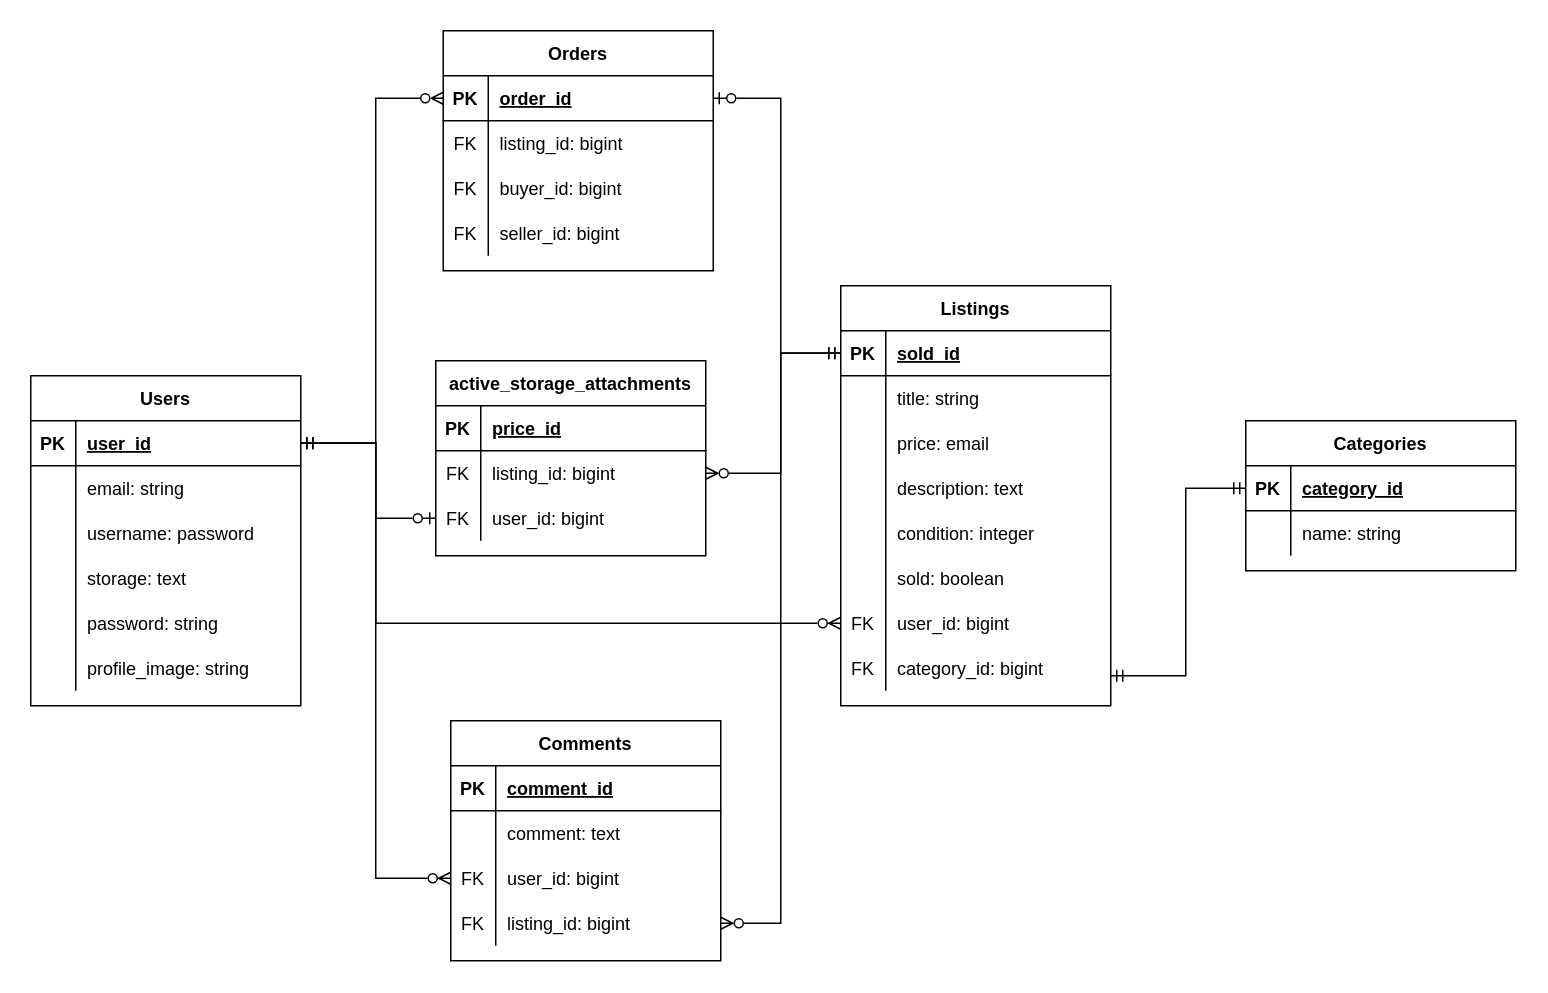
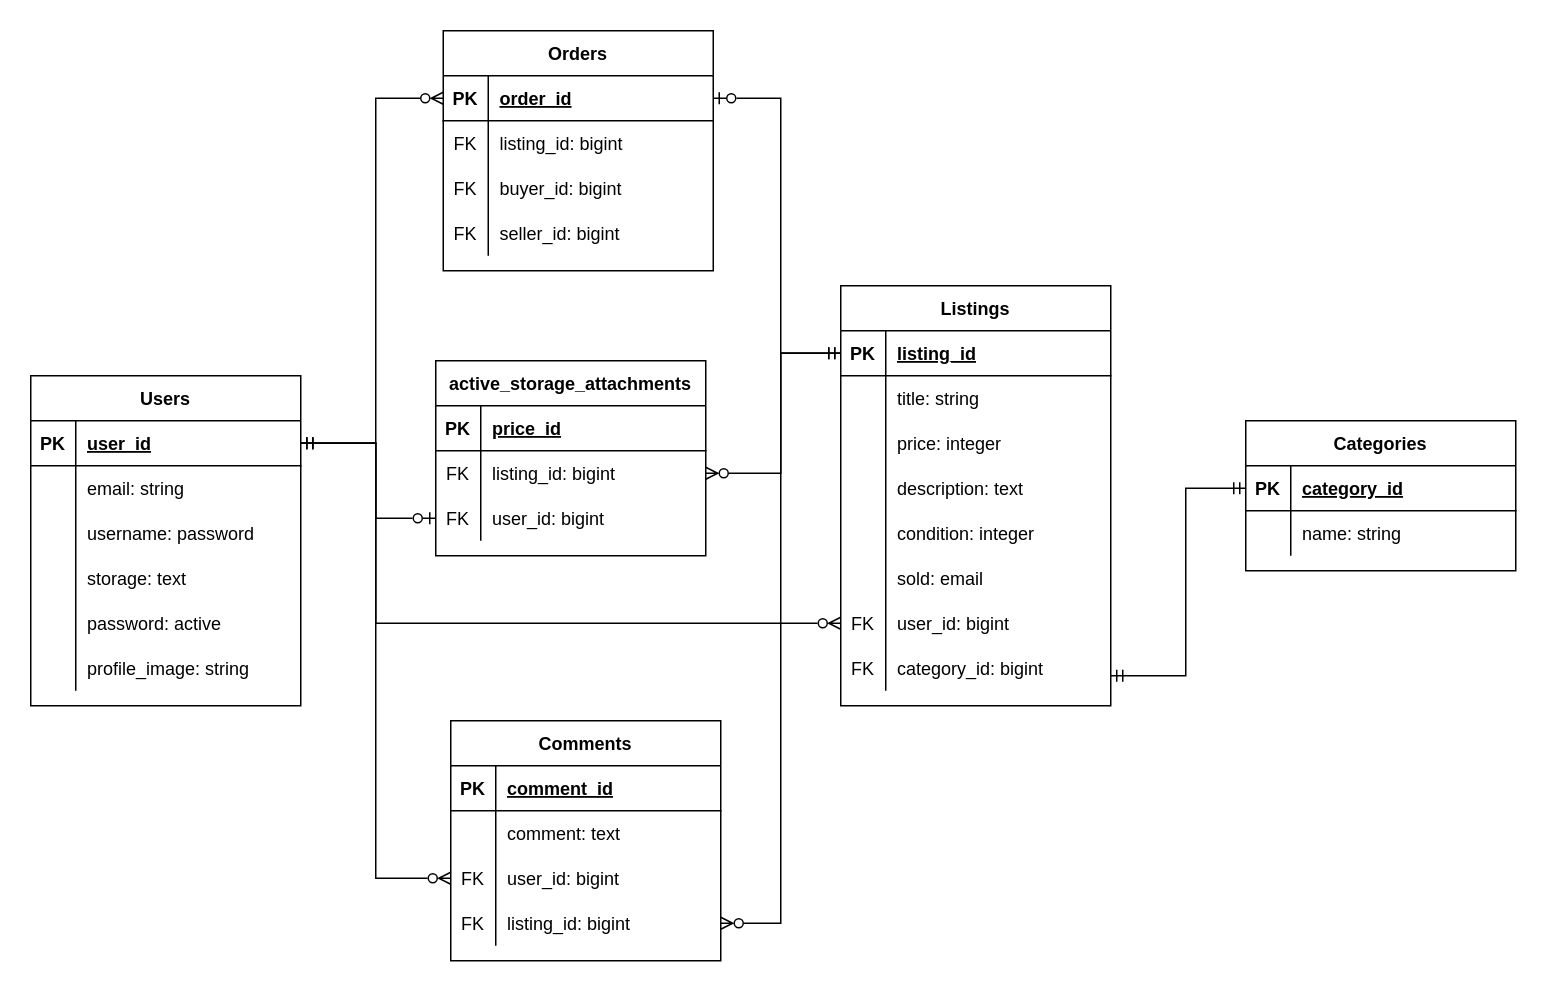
(928, 354) -> (938, 354)
(946, 444) -> (958, 444)
(953, 579) -> (941, 579)
(161, 624) -> (161, 624)
